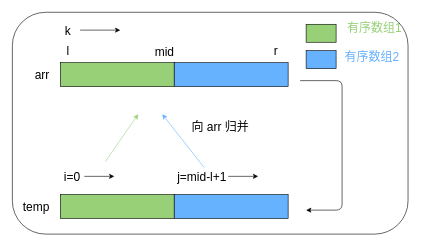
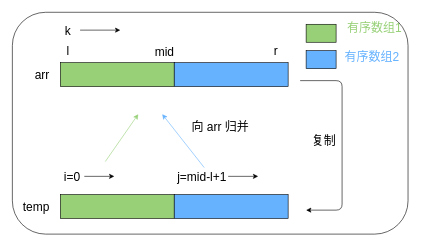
none -> (324, 141)
